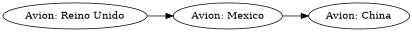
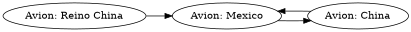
none -> (298, 11)
(75, 16) -> (75, 16)
